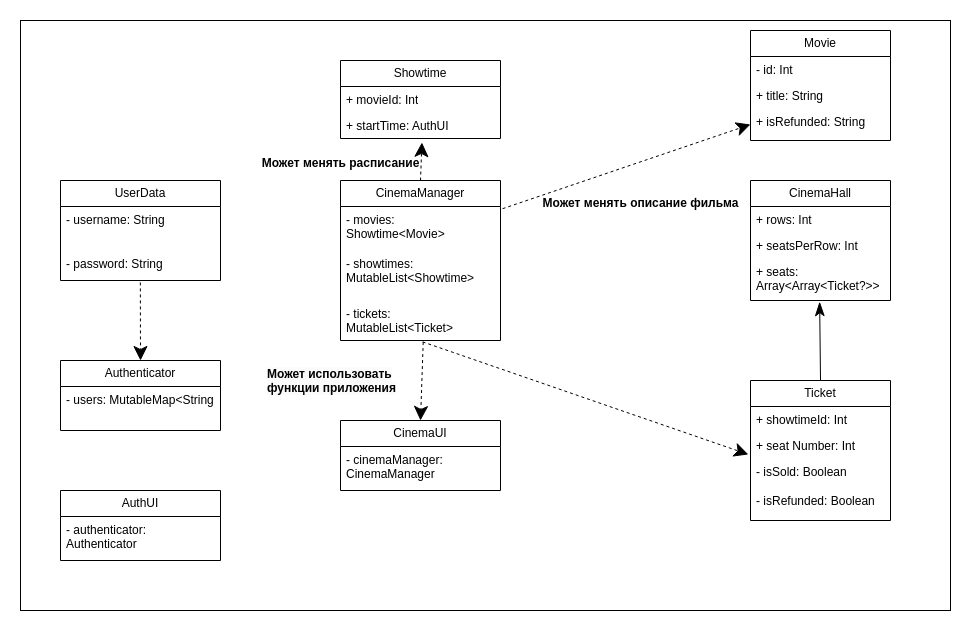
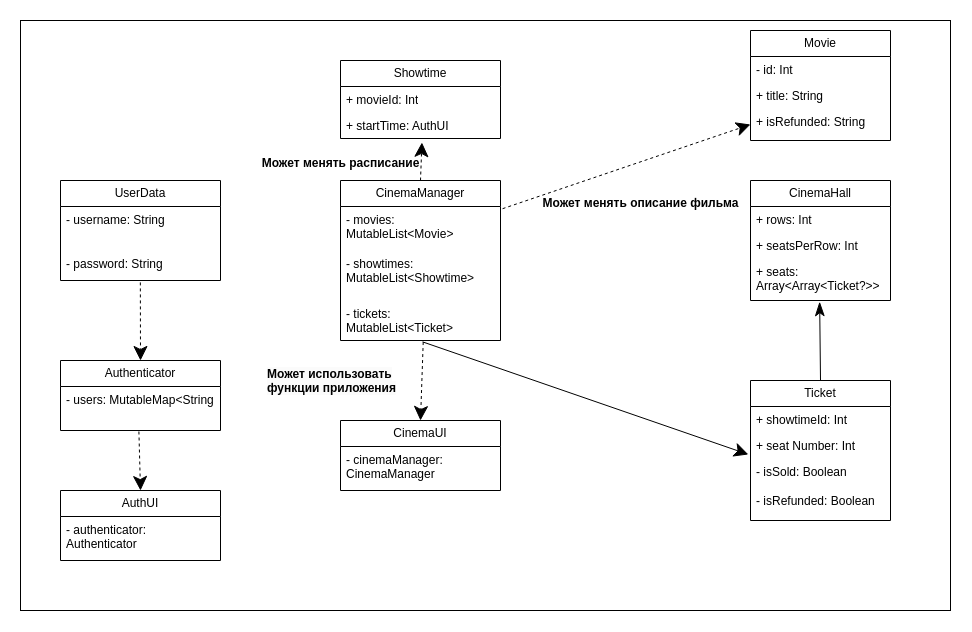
(421, 221) -> (422, 228)
(580, 396) -> (580, 396)
none -> (140, 456)
